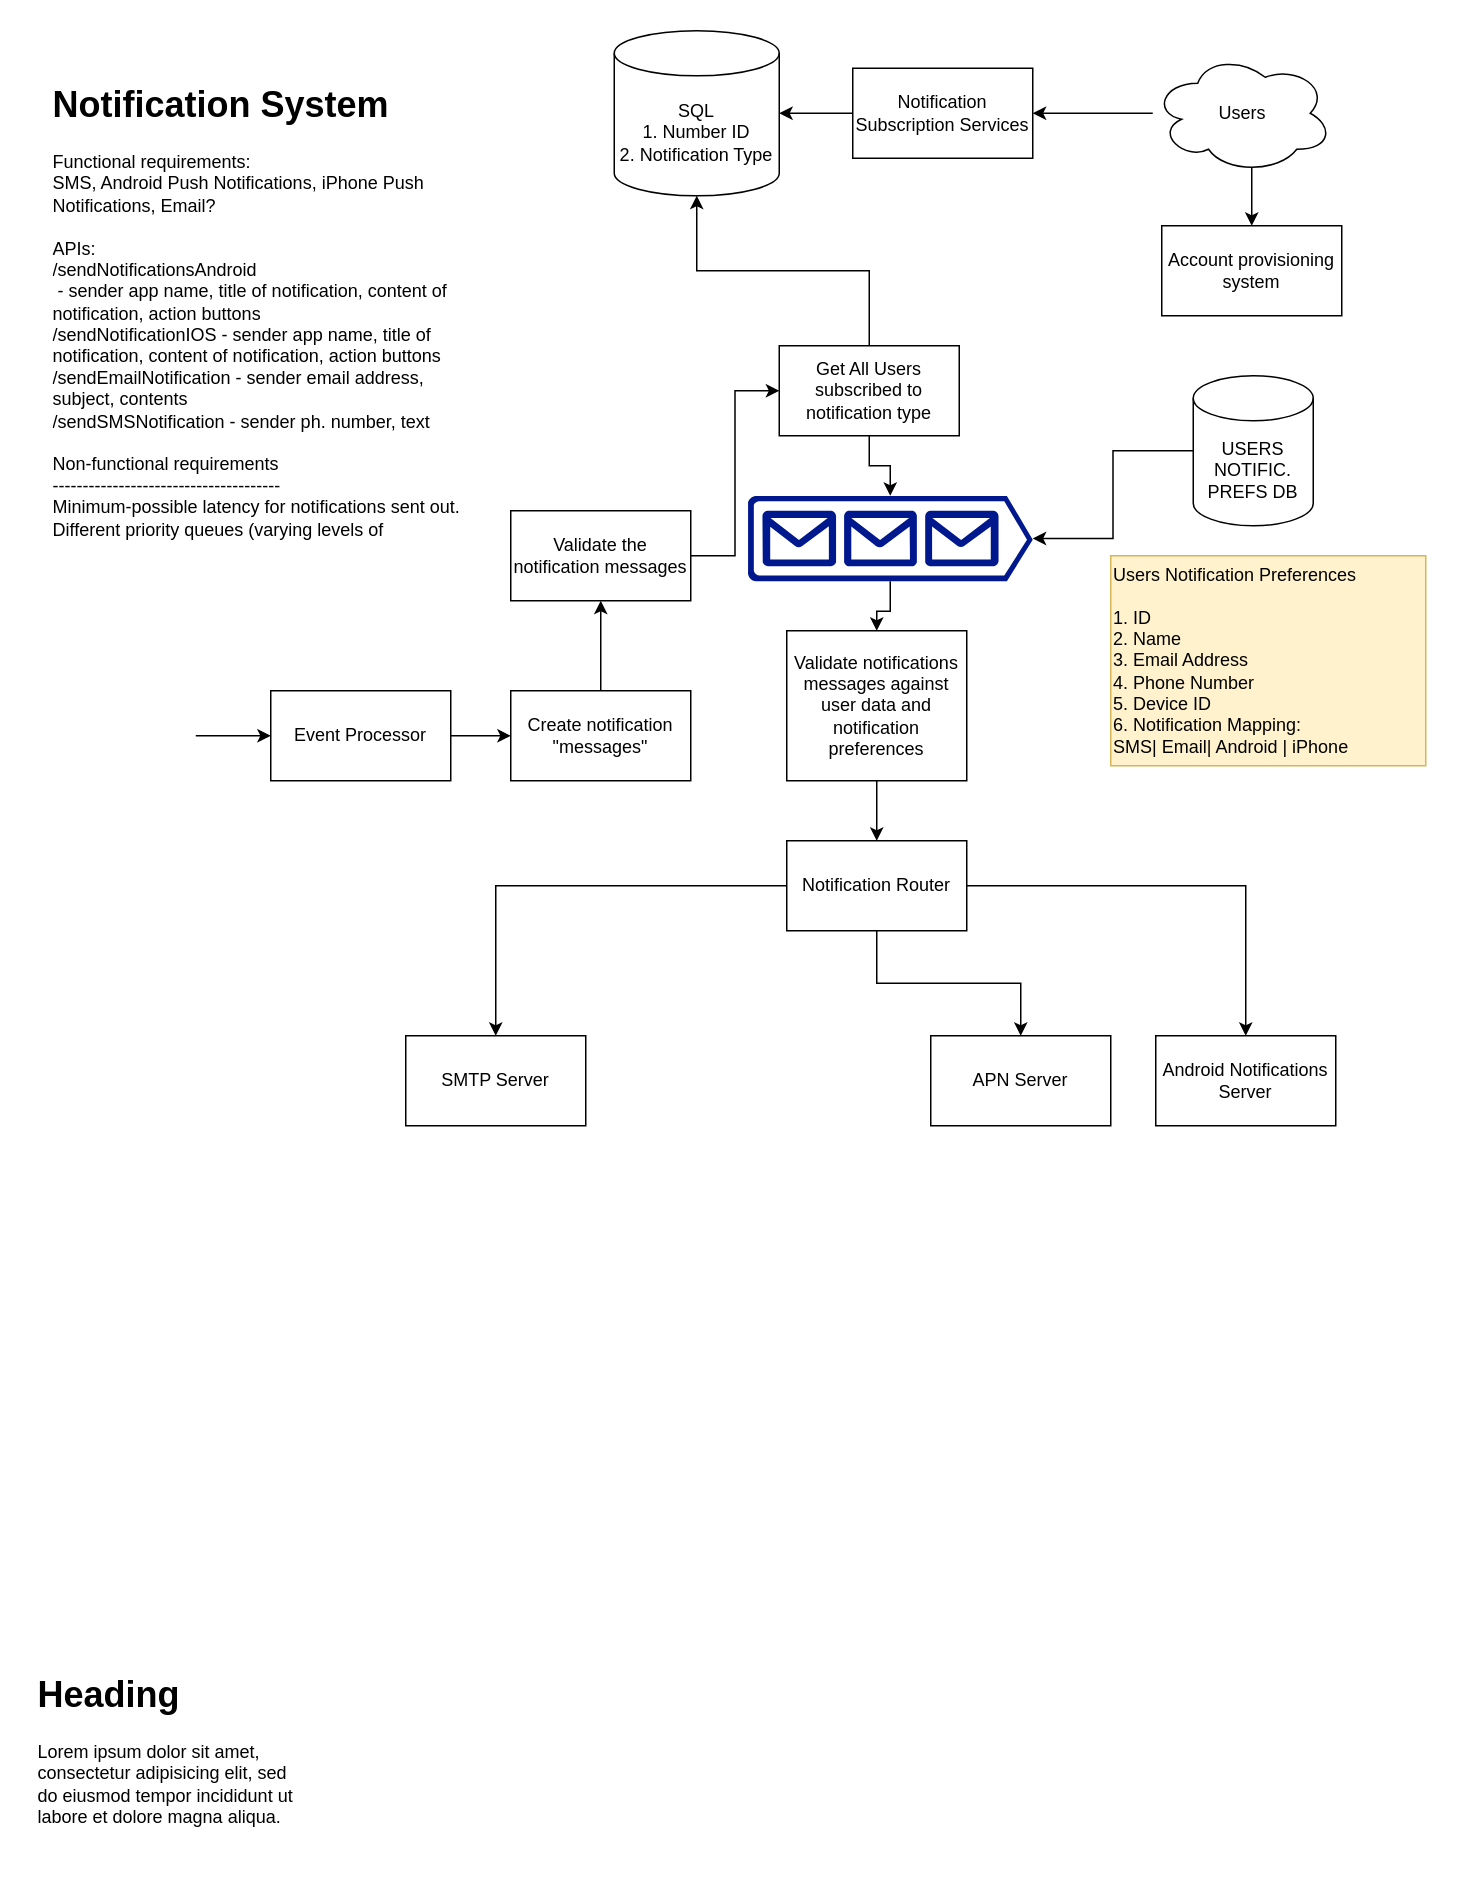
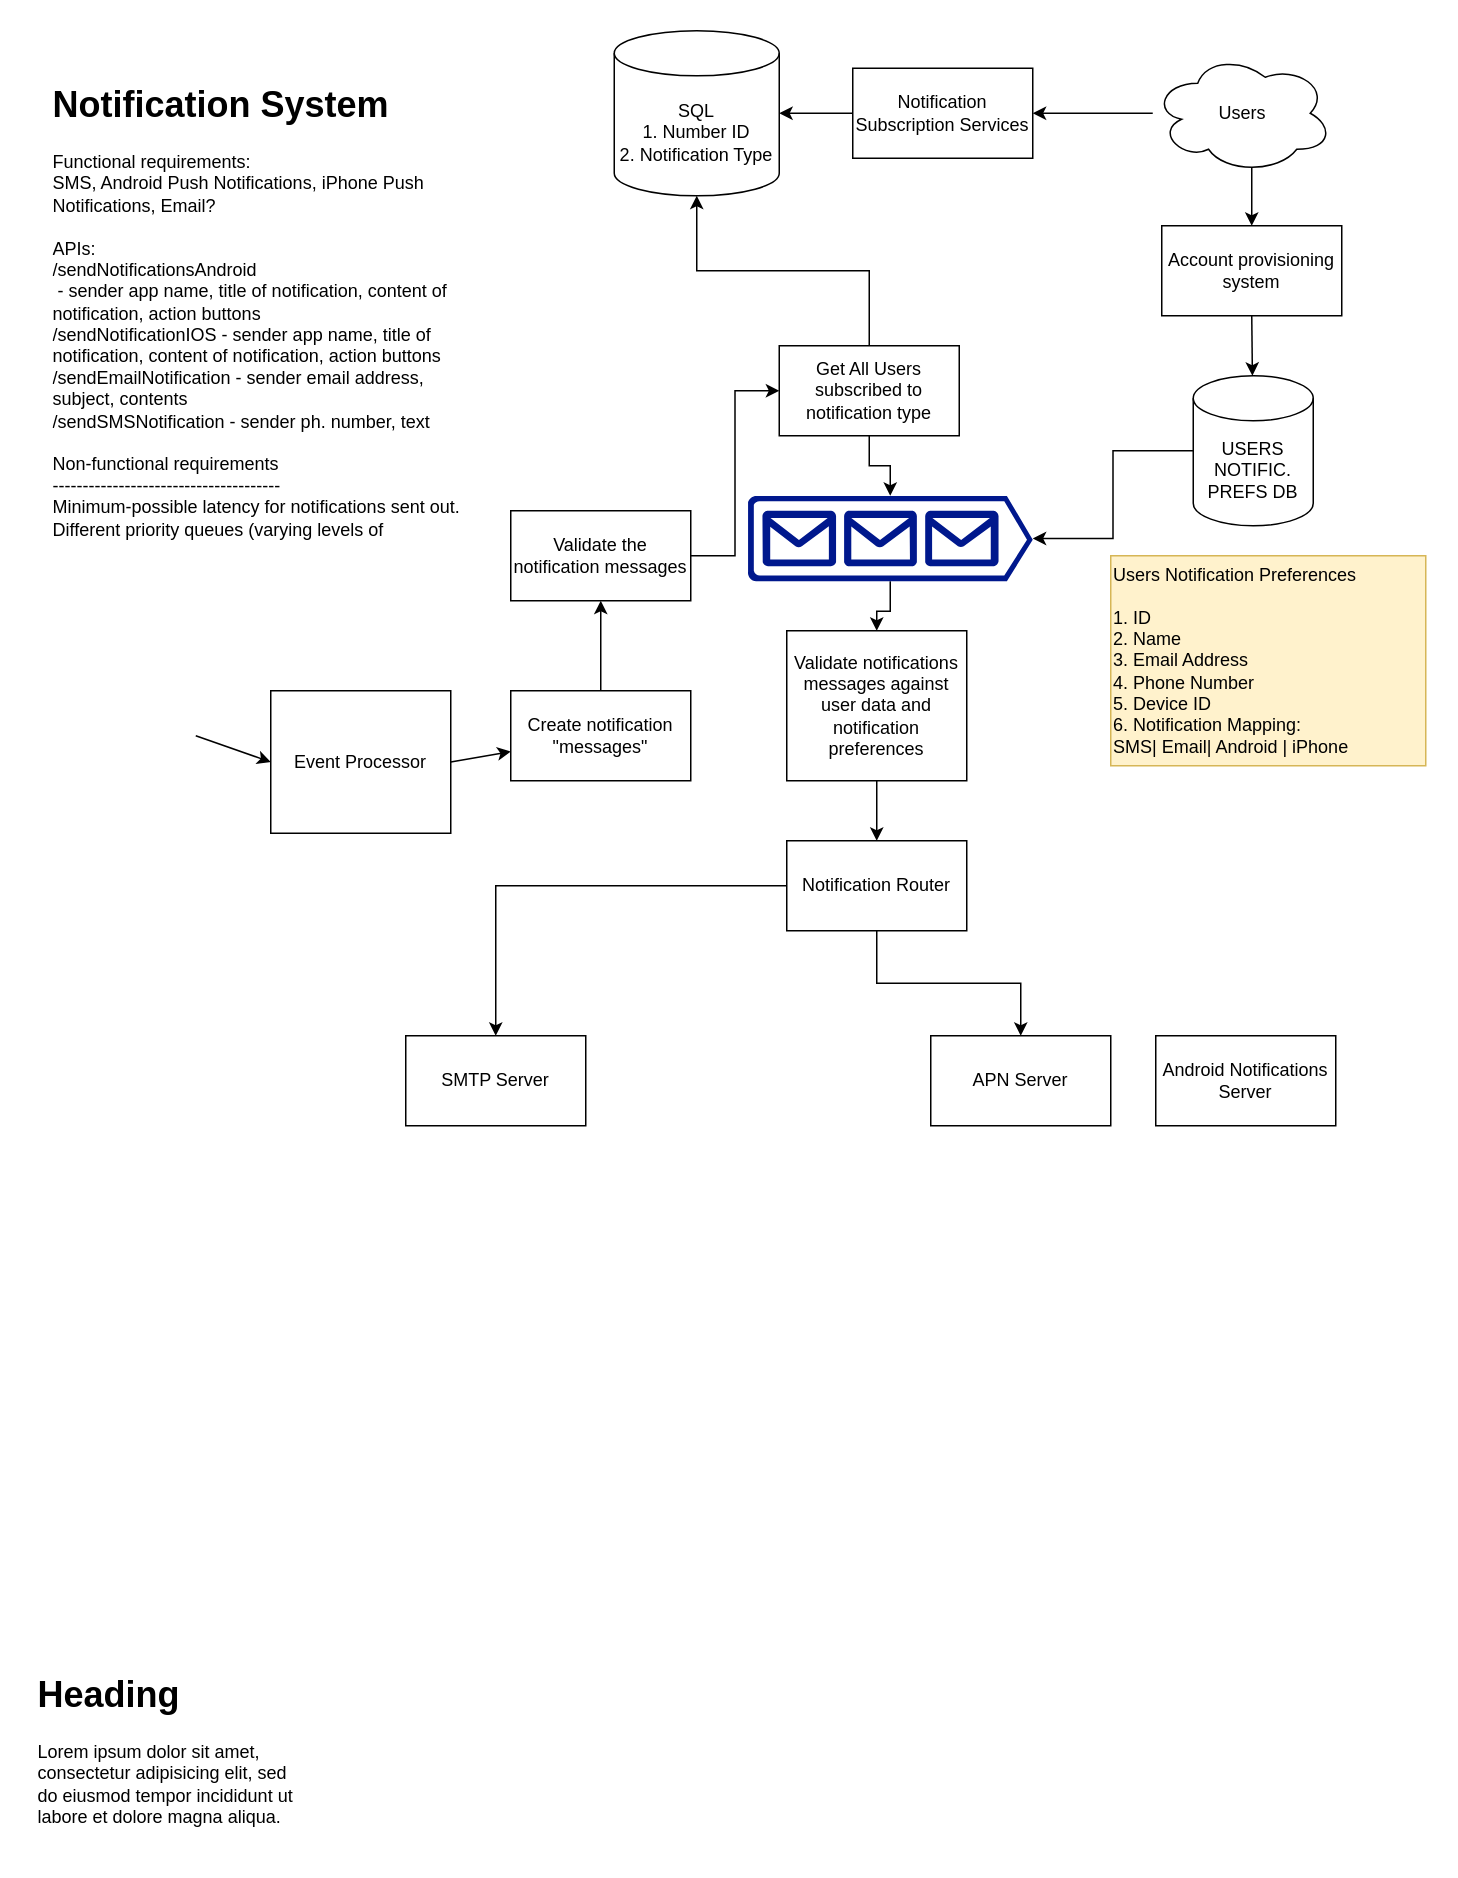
none -> (1252, 341)
(361, 736) -> (361, 762)
(1176, 886) -> none
